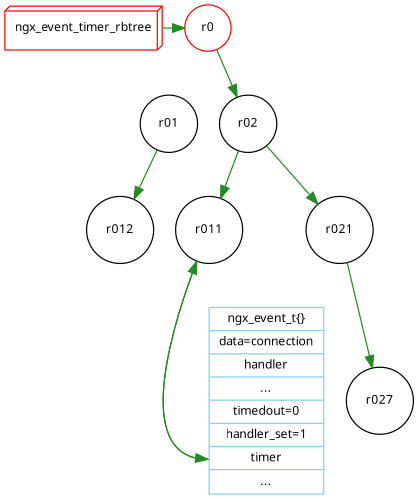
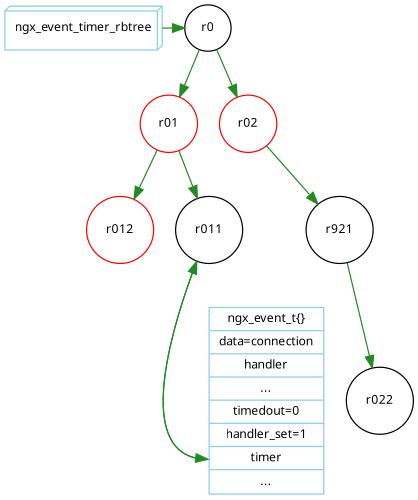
(84, 28) -> (84, 28)
(208, 28) -> (208, 28)
none -> (192, 68)
(169, 124) -> (169, 124)
(248, 124) -> (248, 124)
(232, 169) -> (186, 169)
(120, 230) -> (120, 230)
(340, 230) -> (340, 230)
(380, 401) -> (380, 401)
